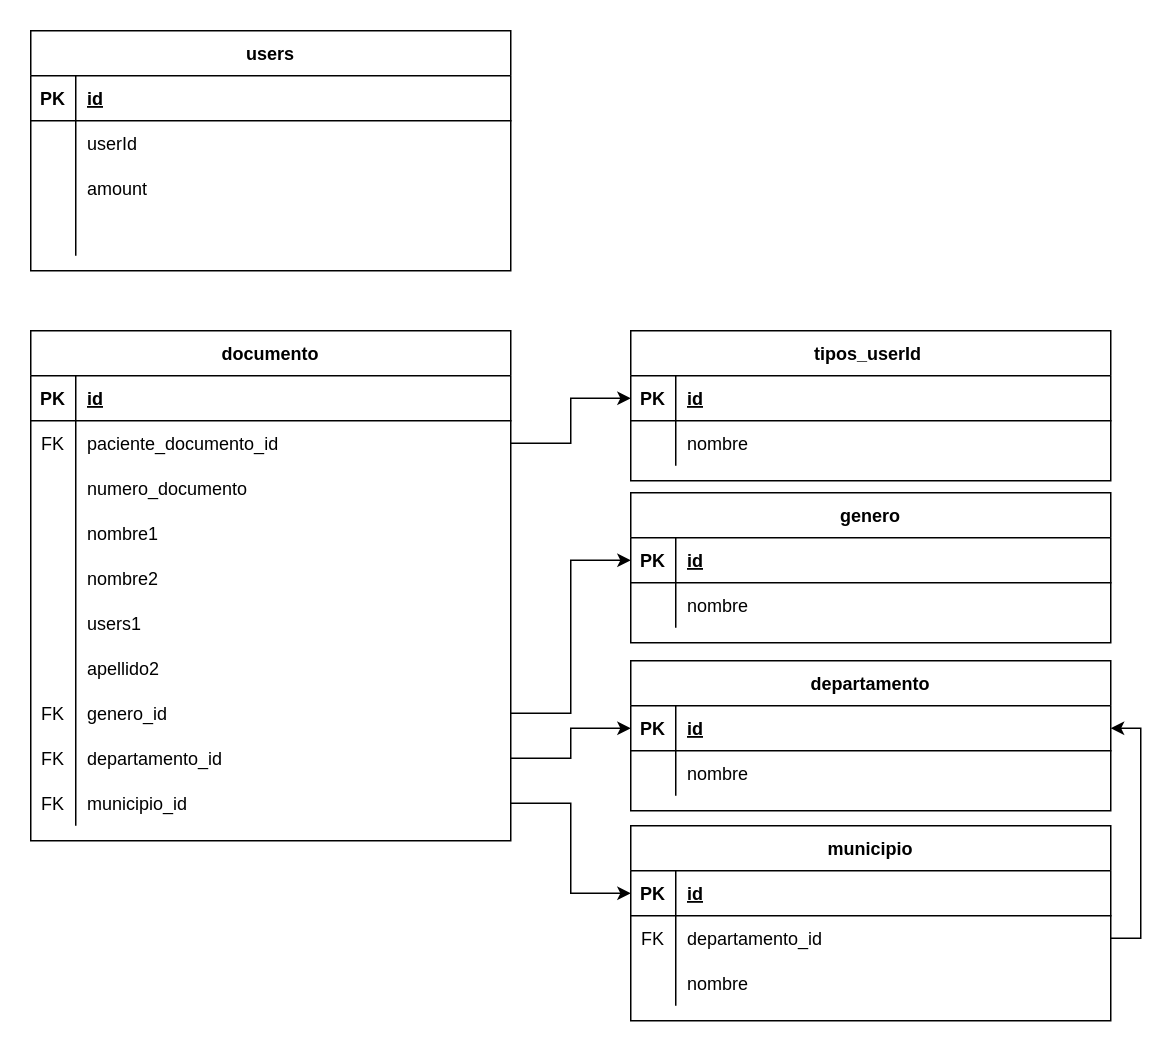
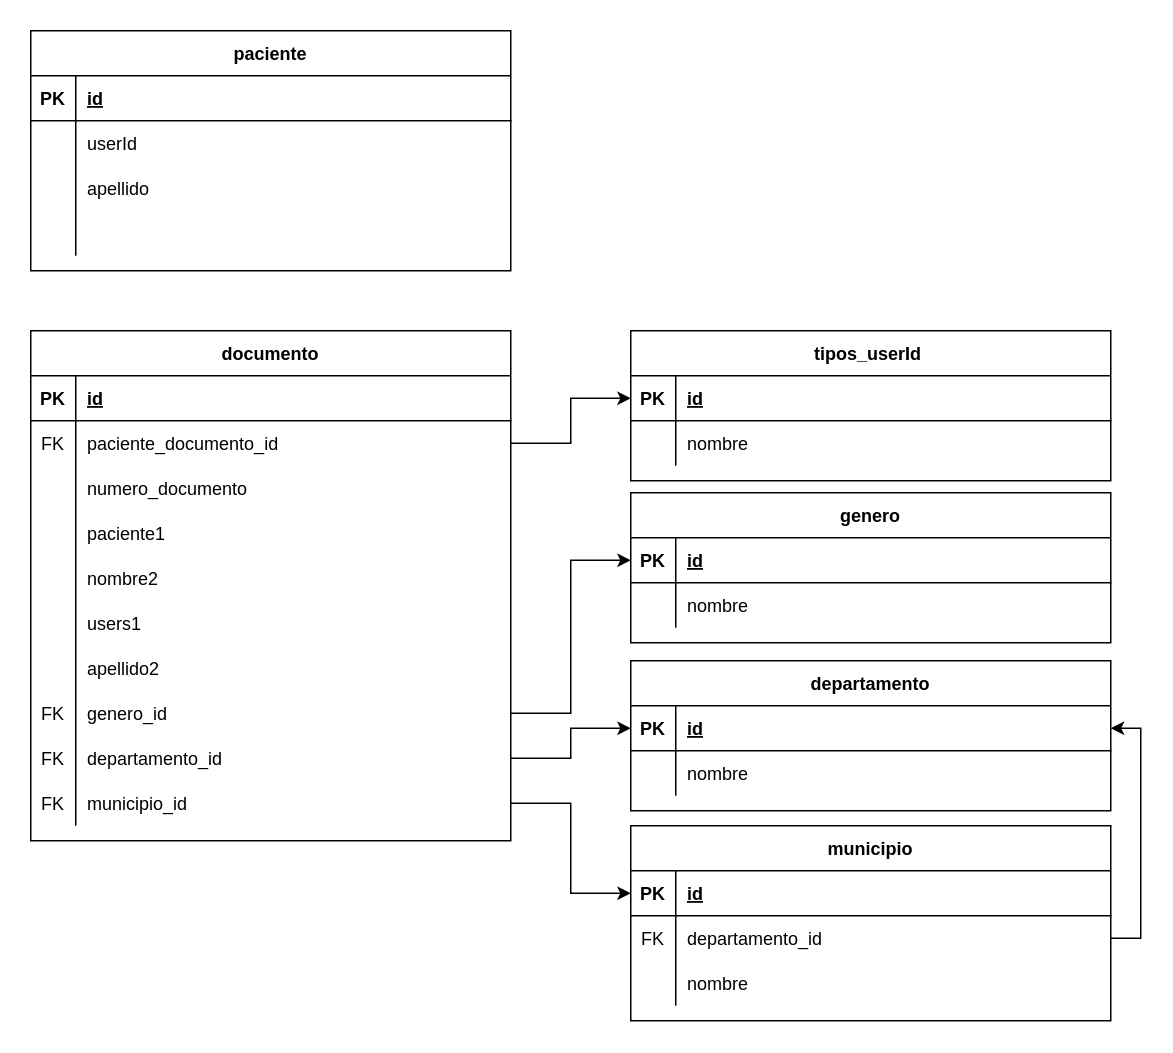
(270, 54) -> (270, 54)
(117, 189) -> (120, 189)
(122, 534) -> (130, 534)
